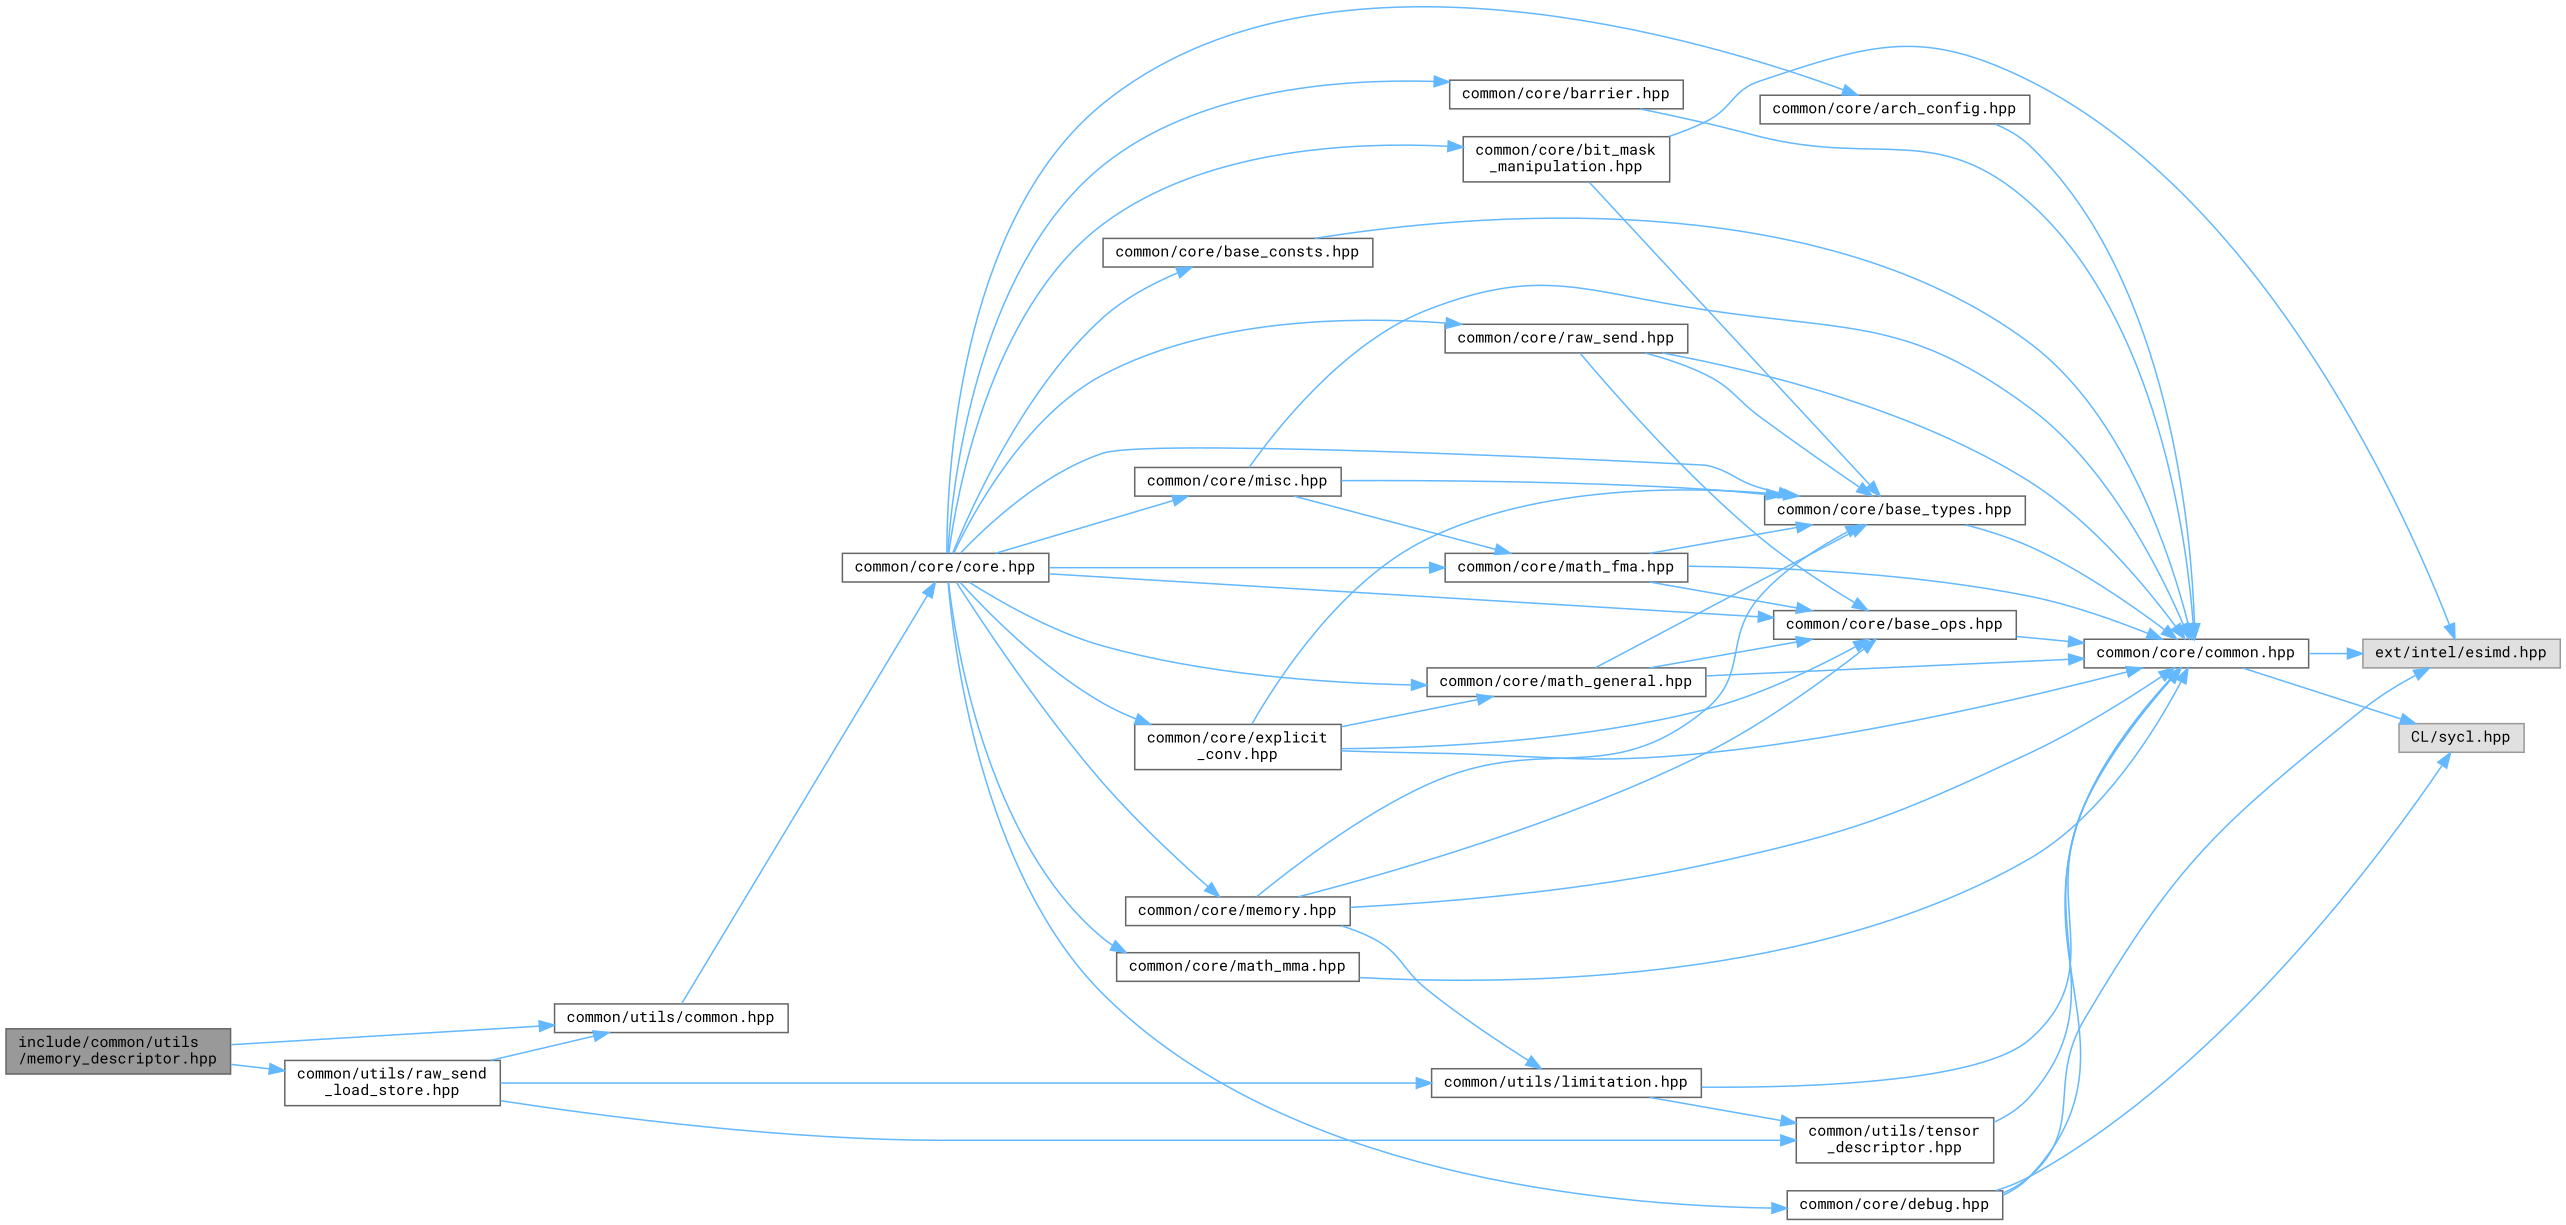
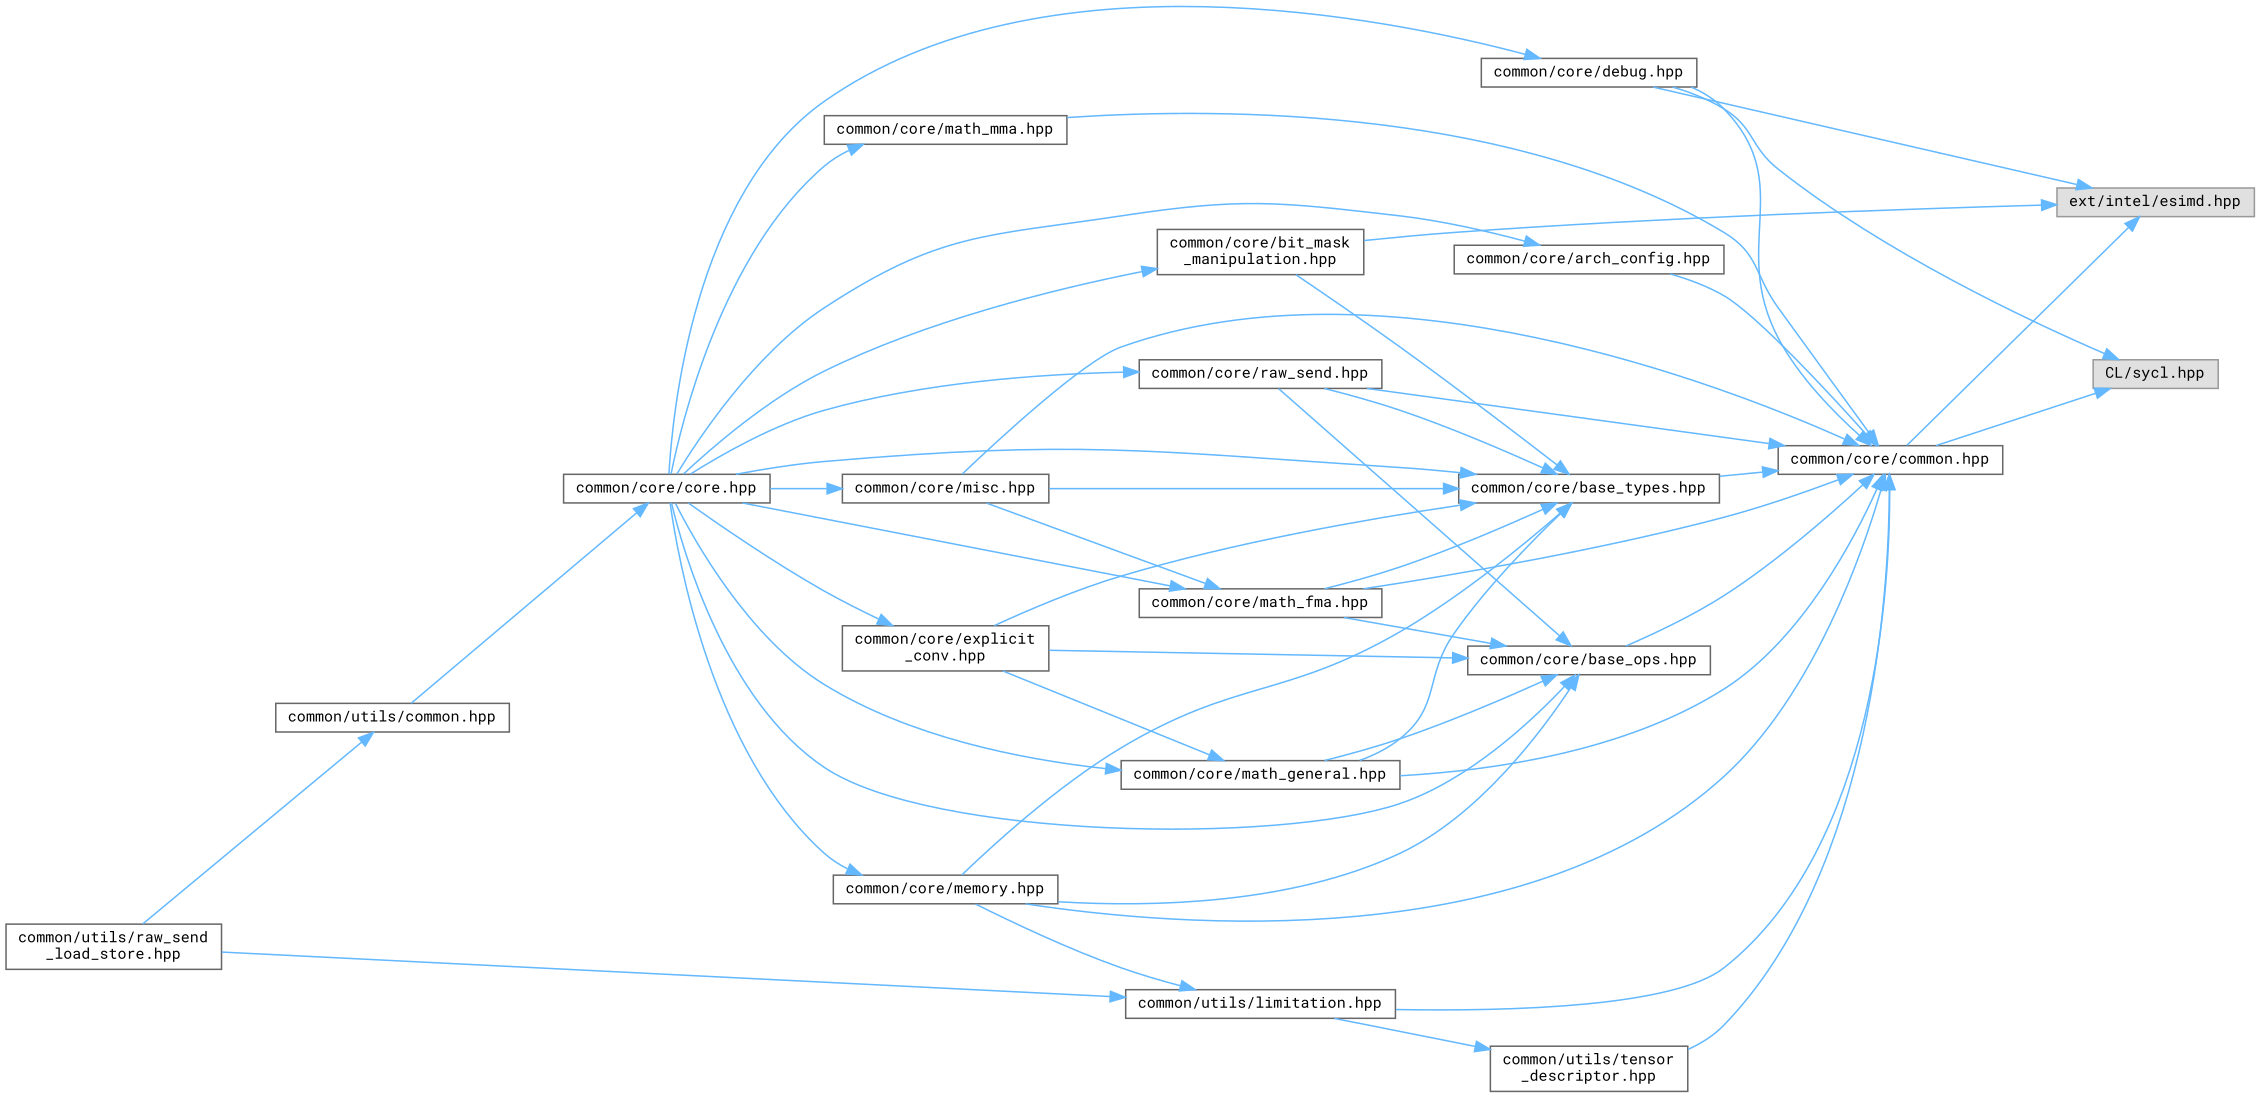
(1566, 95) -> none
(1238, 253) -> none
(1738, 749) -> none
(118, 1051) -> none
(1140, 1140) -> none
